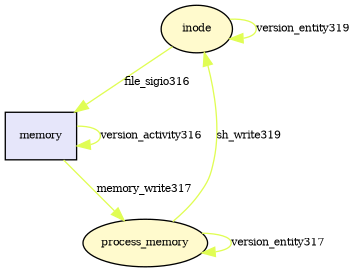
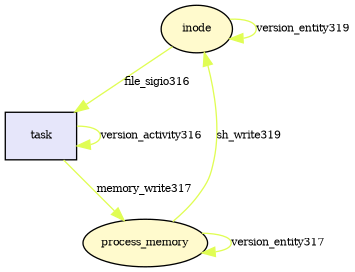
(41, 136) -> (41, 136)
